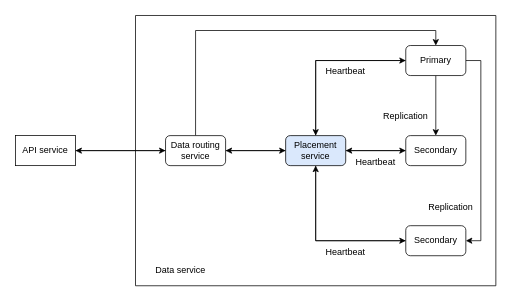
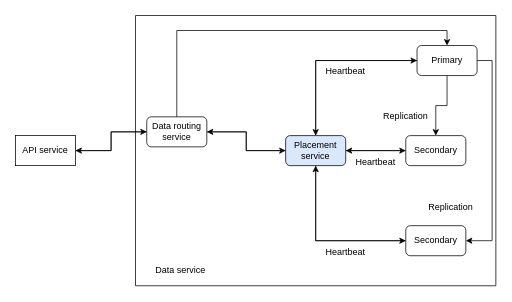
(435, 60) -> (447, 60)
(195, 150) -> (177, 132)
